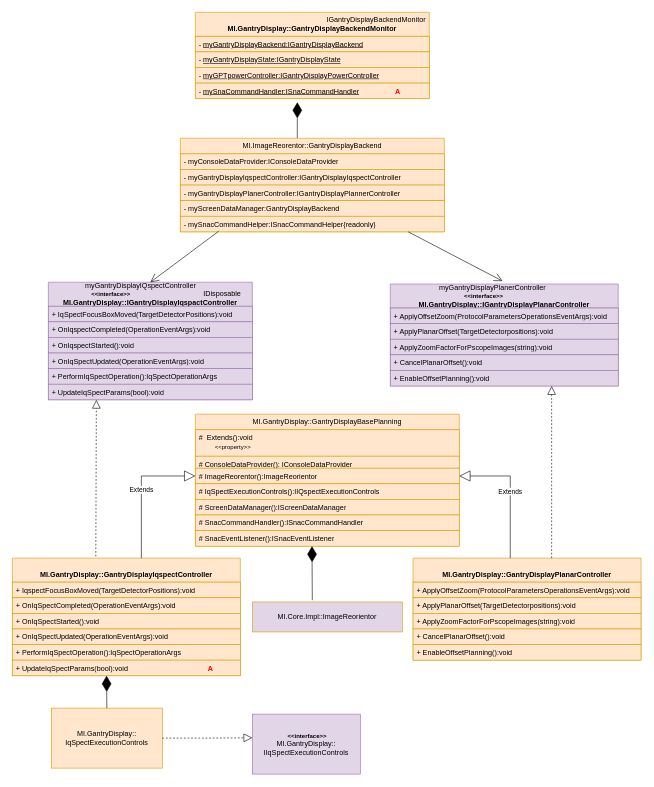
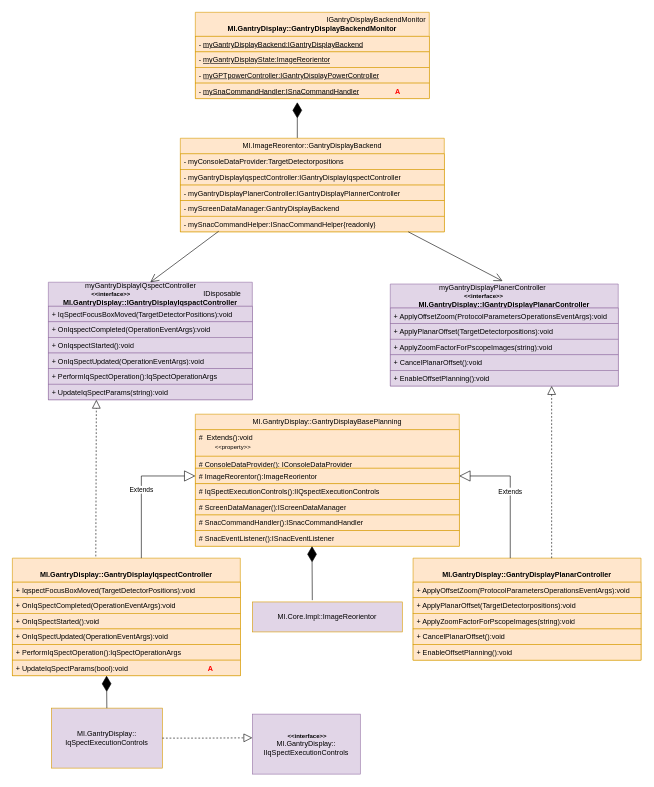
(278, 60) -> (271, 60)
(267, 162) -> (273, 162)
(113, 393) -> (117, 393)
(107, 738) -> (107, 738)
